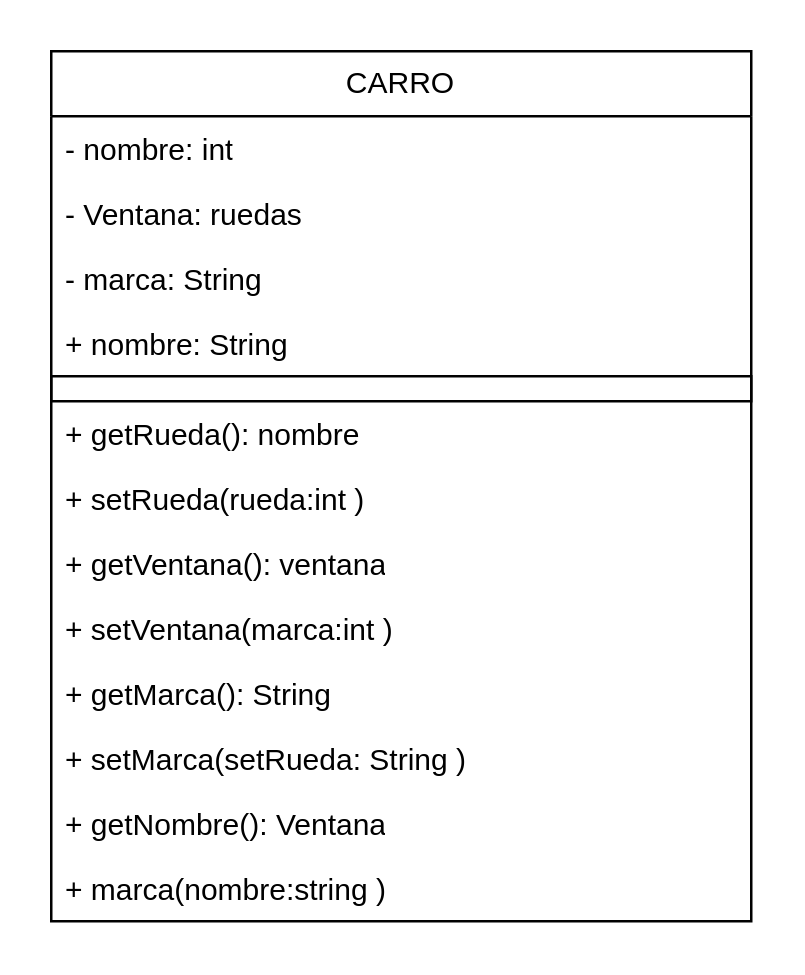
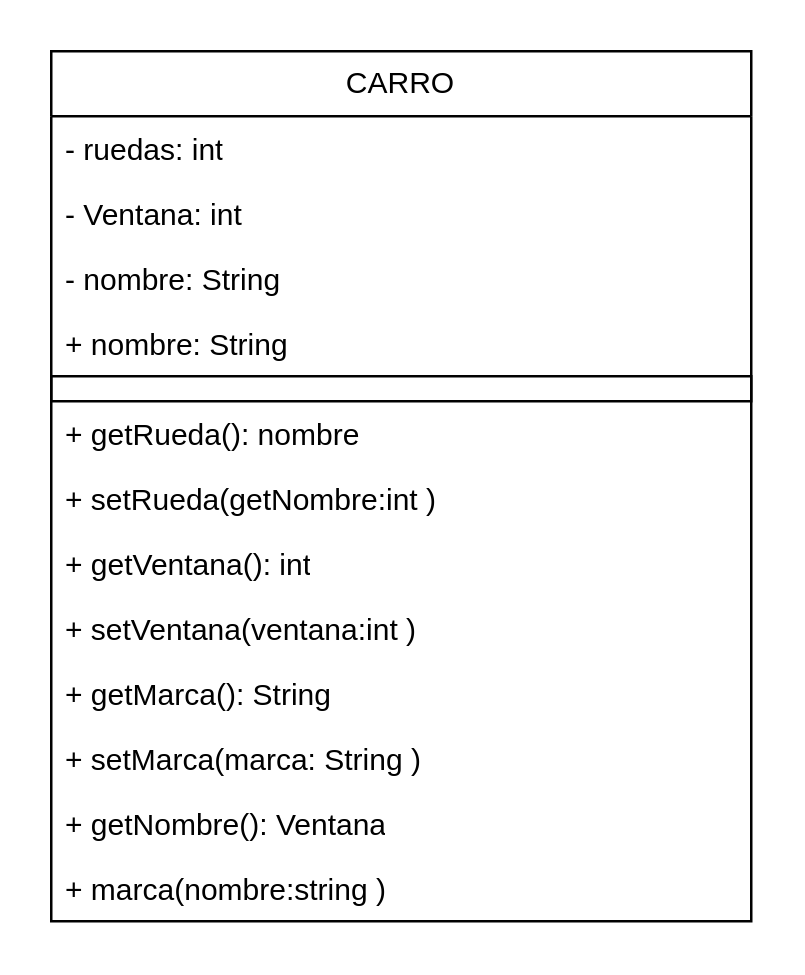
(160, 152) -> (160, 152)
(197, 217) -> (168, 217)
(177, 282) -> (185, 282)
(235, 502) -> (269, 502)
(248, 567) -> (210, 567)
(252, 632) -> (269, 632)
(290, 762) -> (265, 762)
